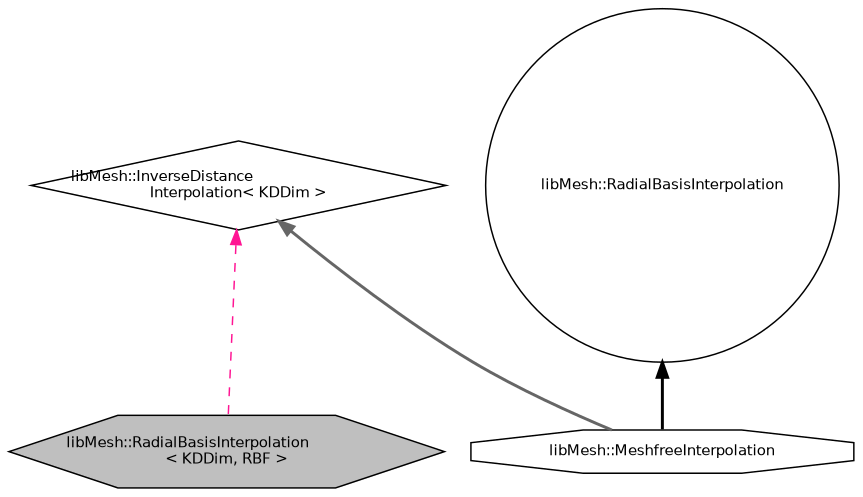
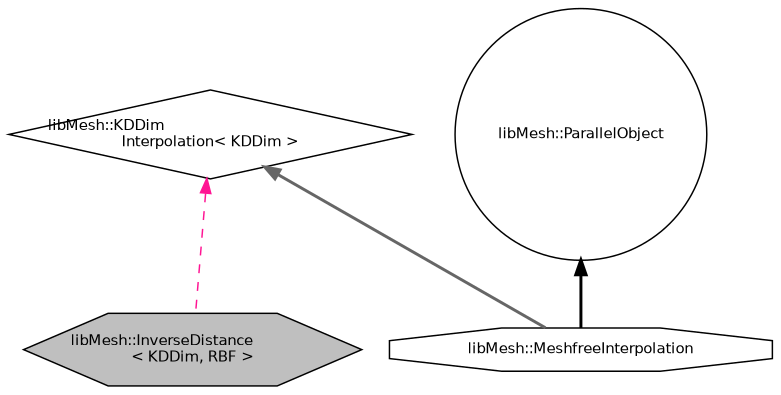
(239, 185) -> (210, 134)
(662, 185) -> (581, 134)
(227, 452) -> (193, 350)
